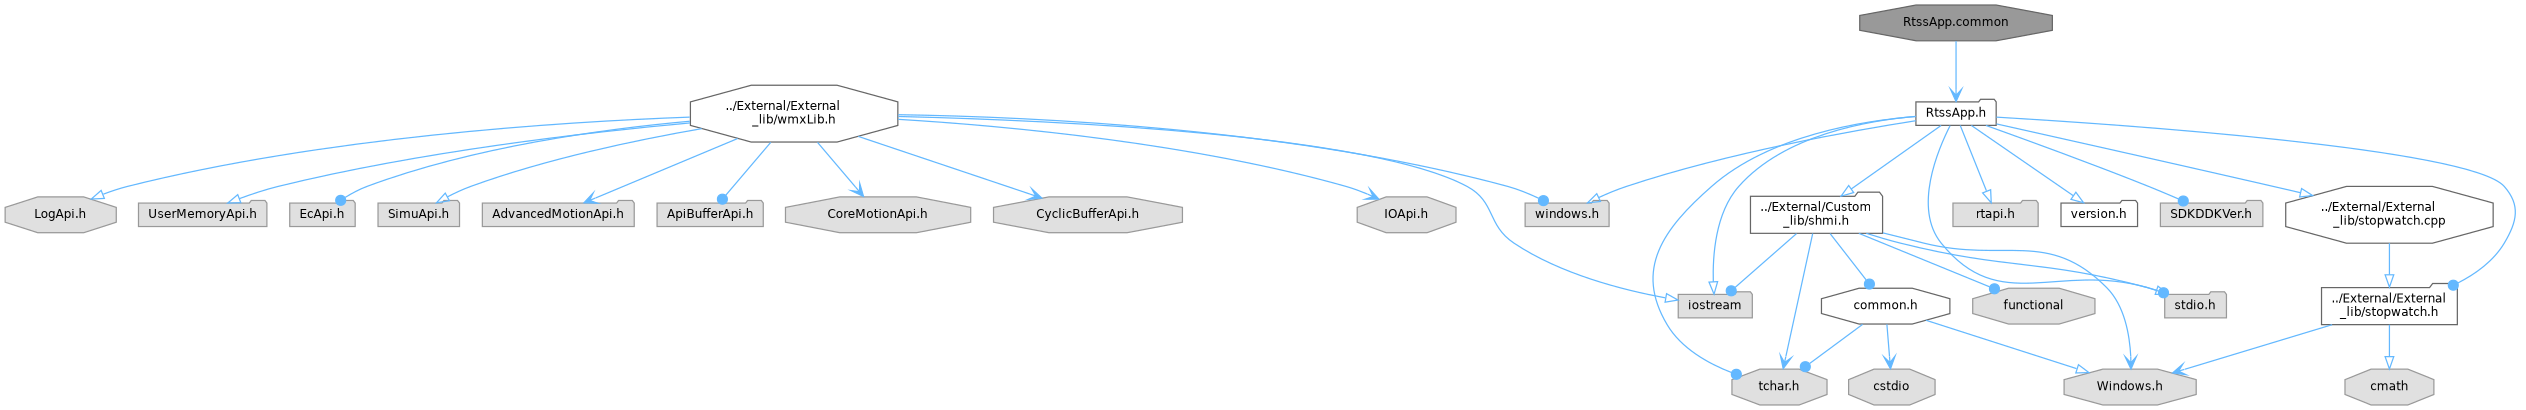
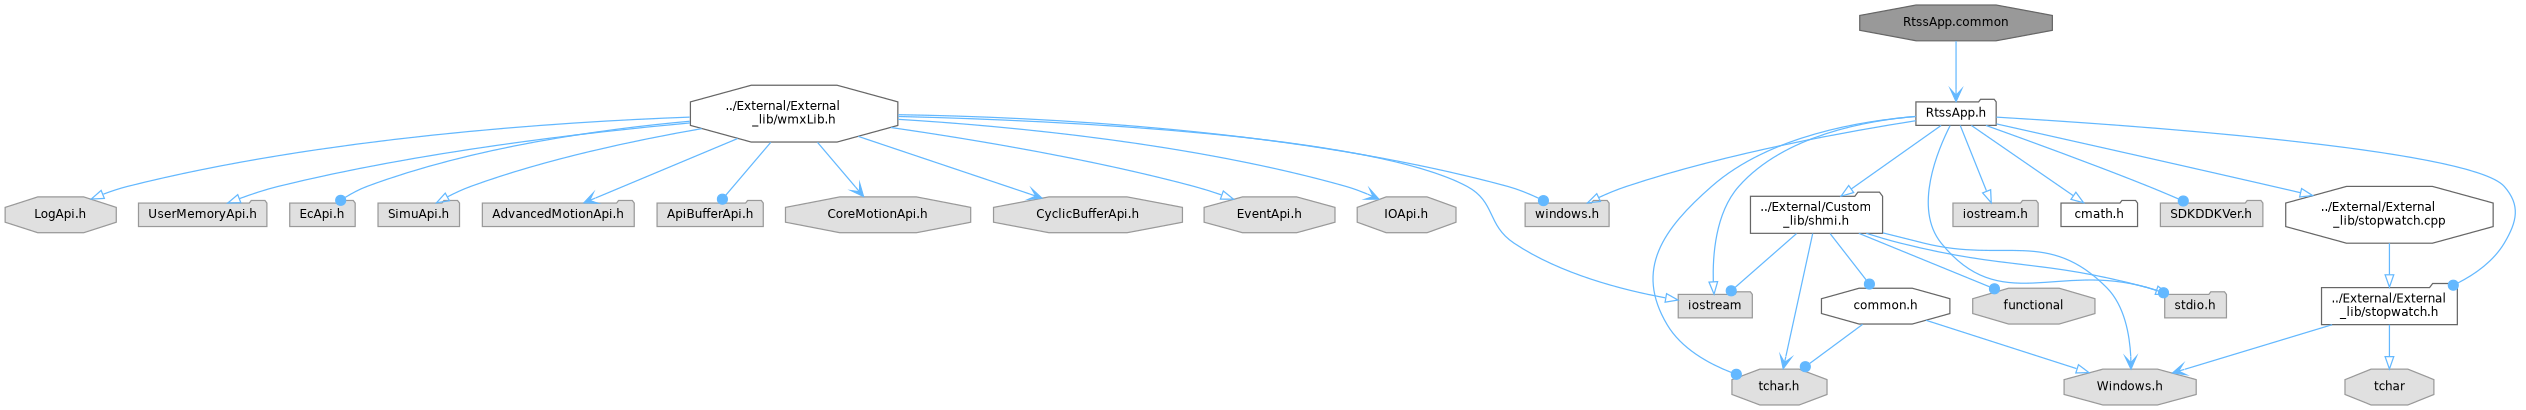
none -> (1270, 215)
(1996, 215) -> (1996, 215)
(2099, 215) -> (2099, 215)
(1892, 387) -> none
(2389, 387) -> (2389, 387)
